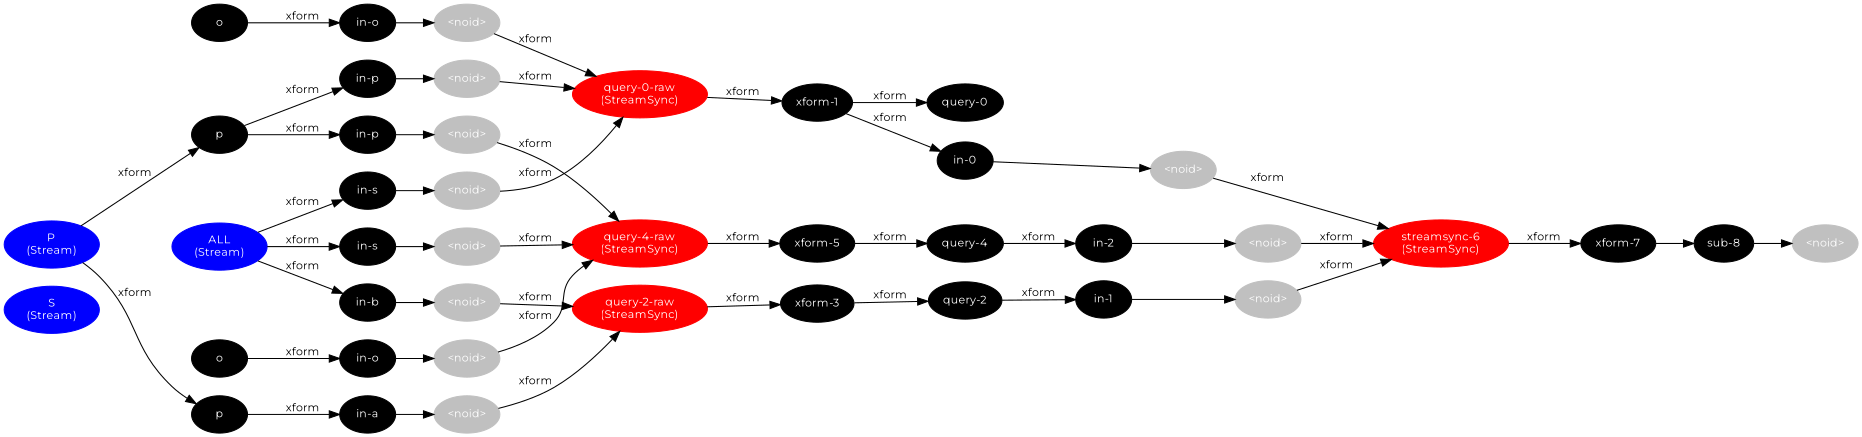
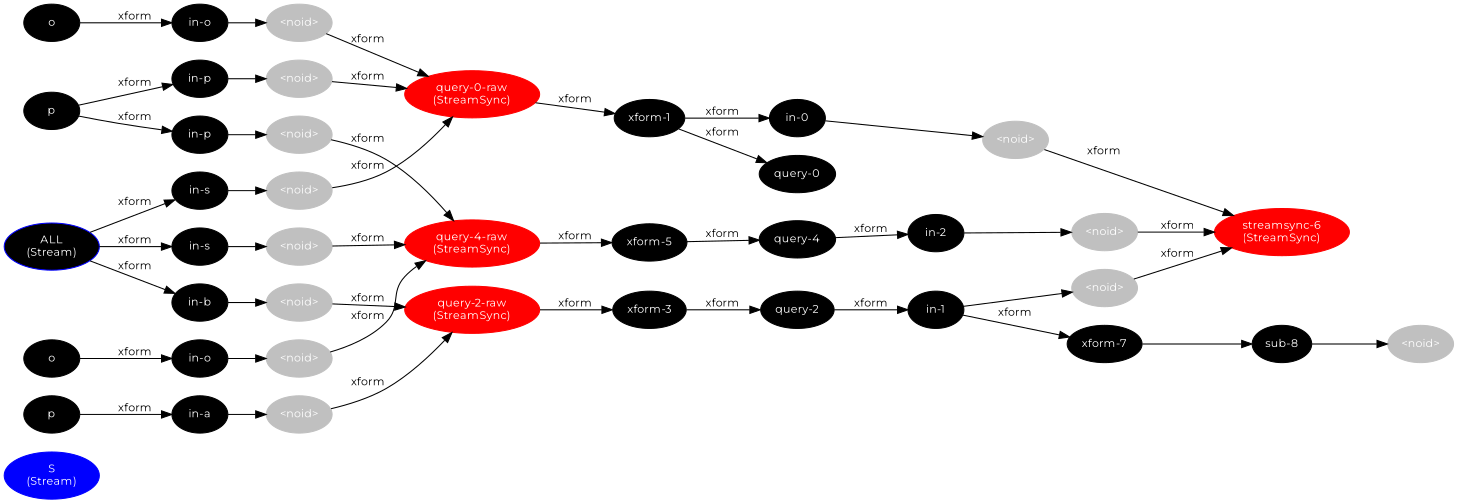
(1540, 243) -> (1011, 325)
(52, 245) -> none
(220, 247) -> (52, 247)
